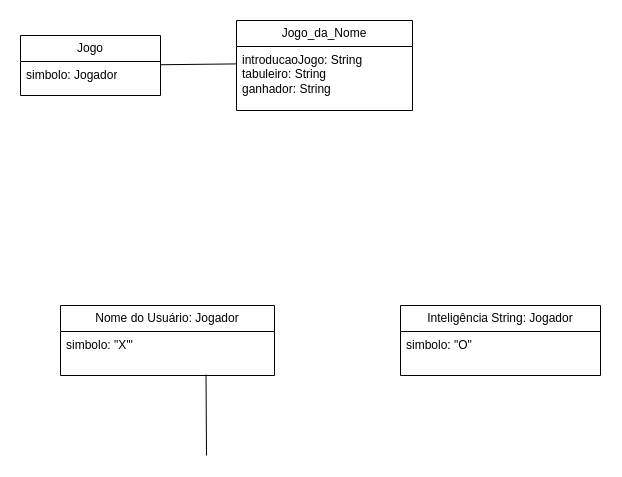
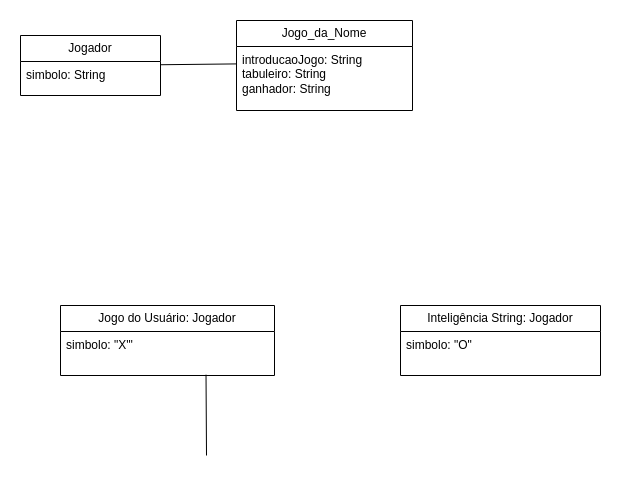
(91, 49) -> (91, 49)
(74, 76) -> (69, 76)
(168, 319) -> (168, 319)
